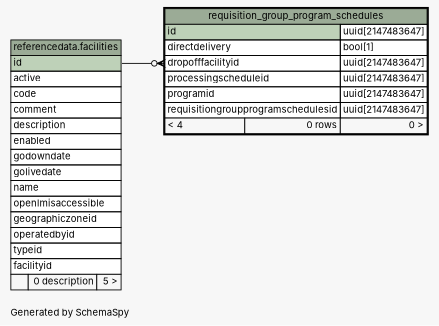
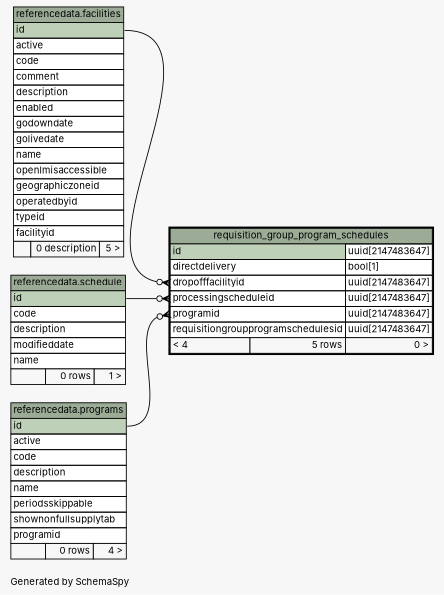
(322, 125) -> (327, 345)
none -> (68, 330)
none -> (68, 481)
